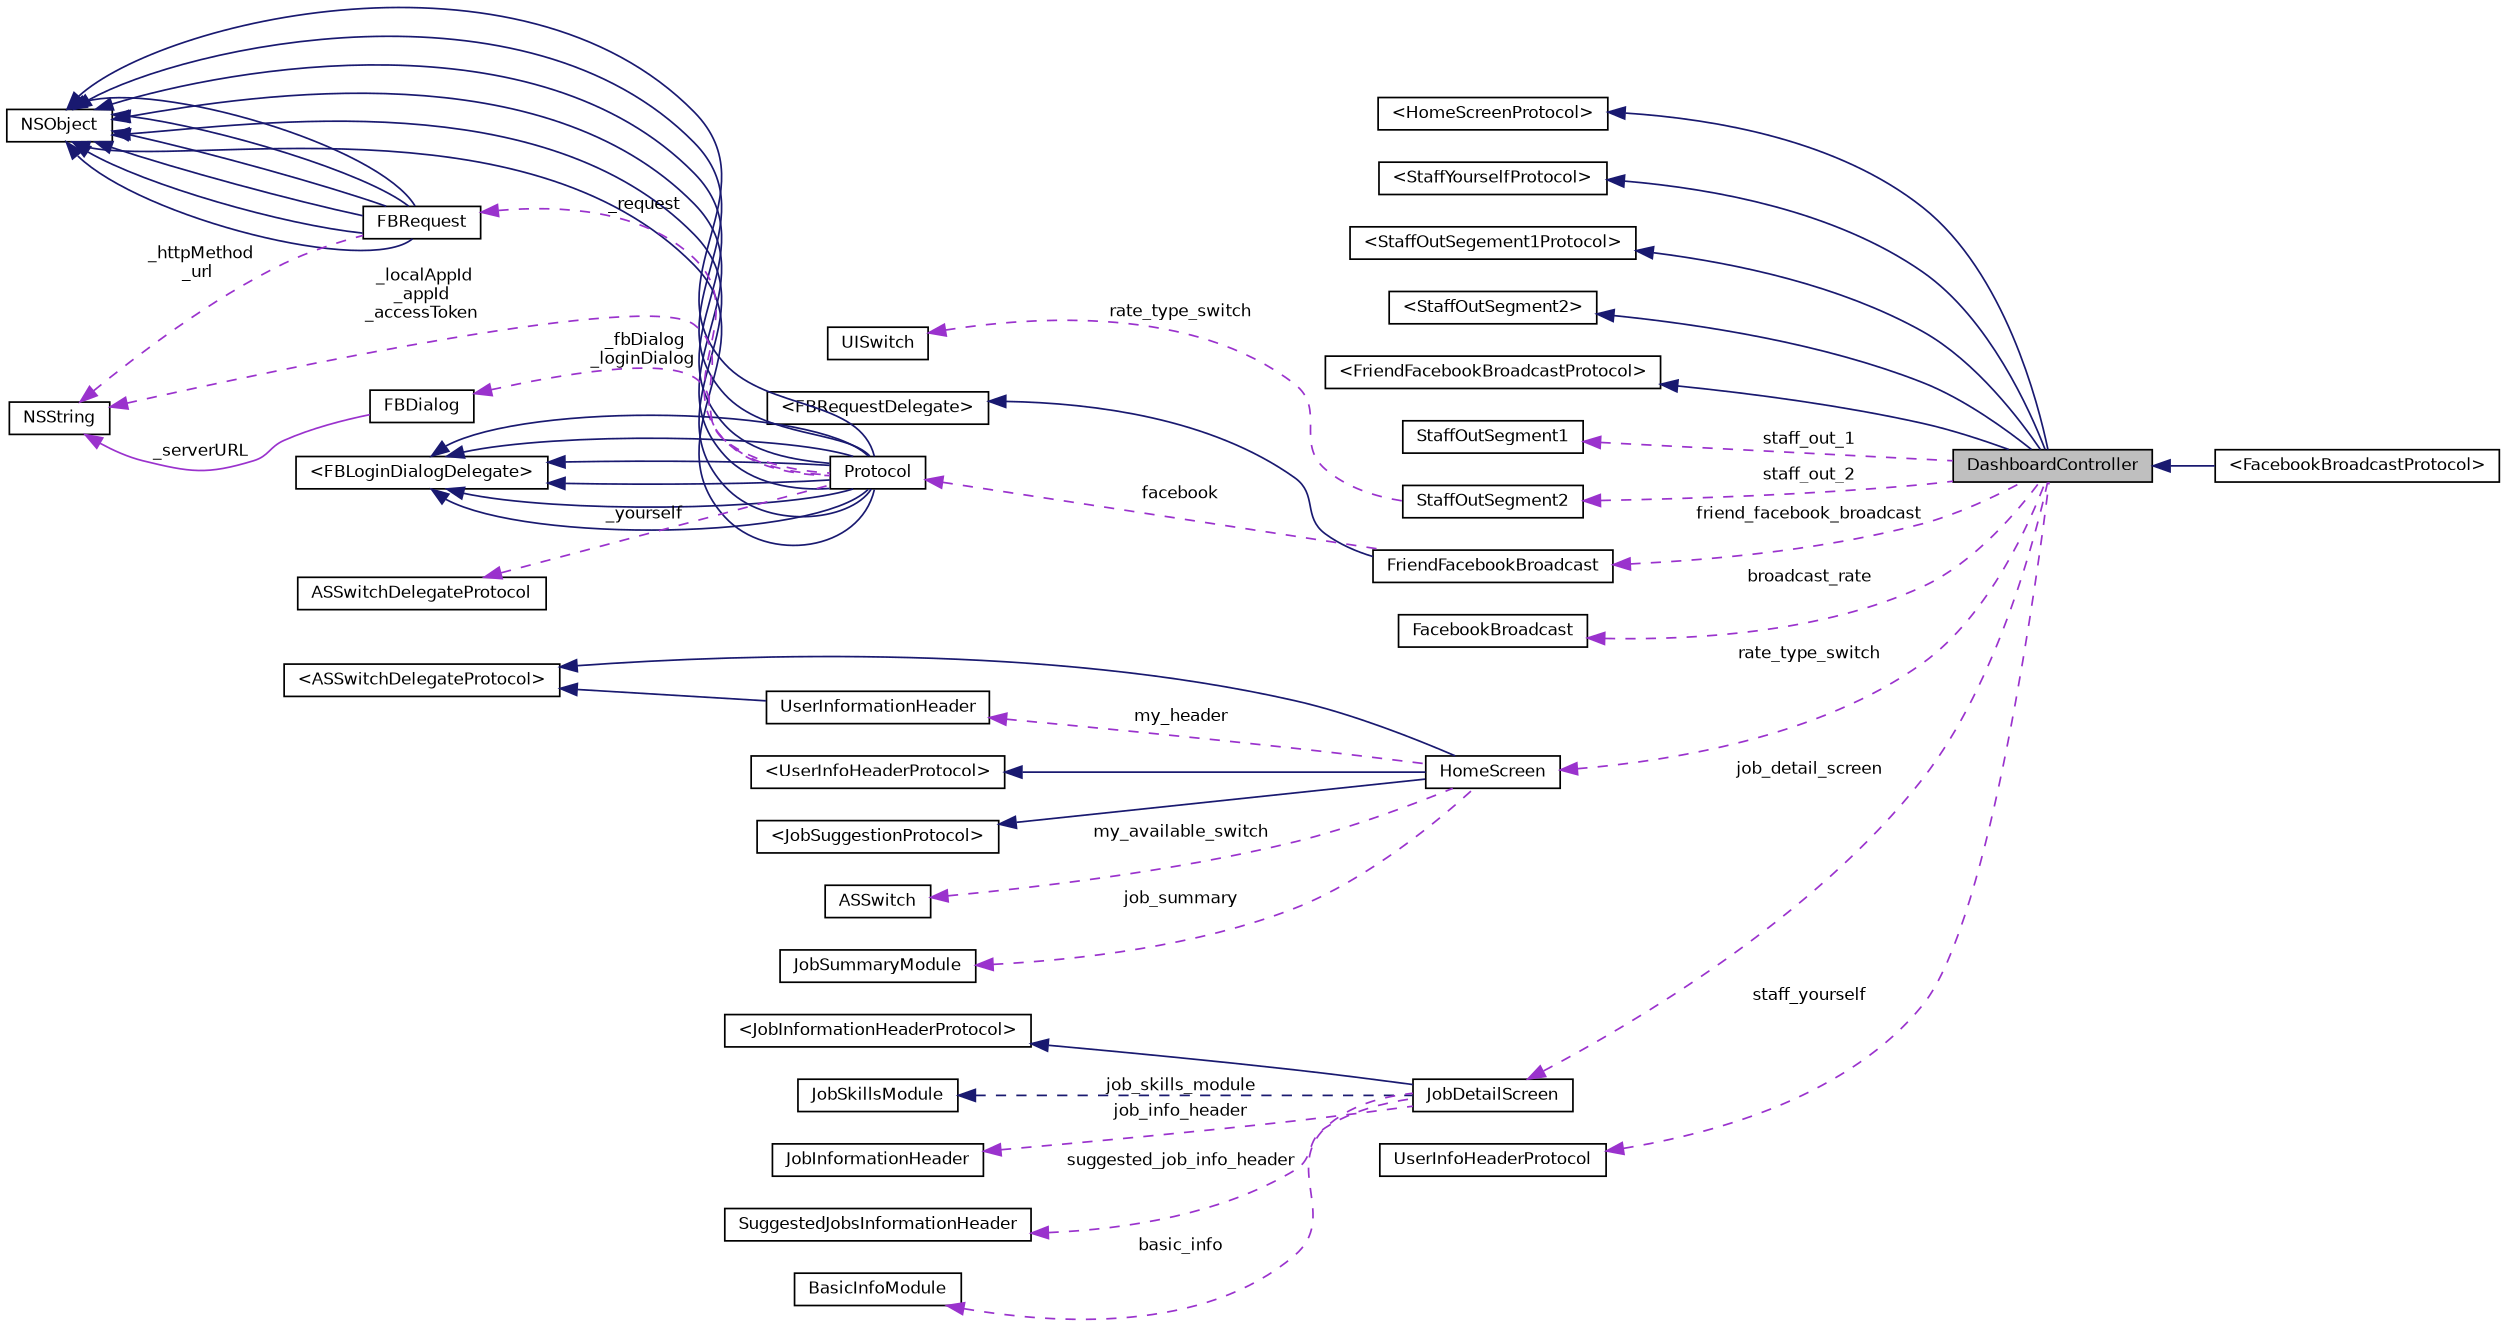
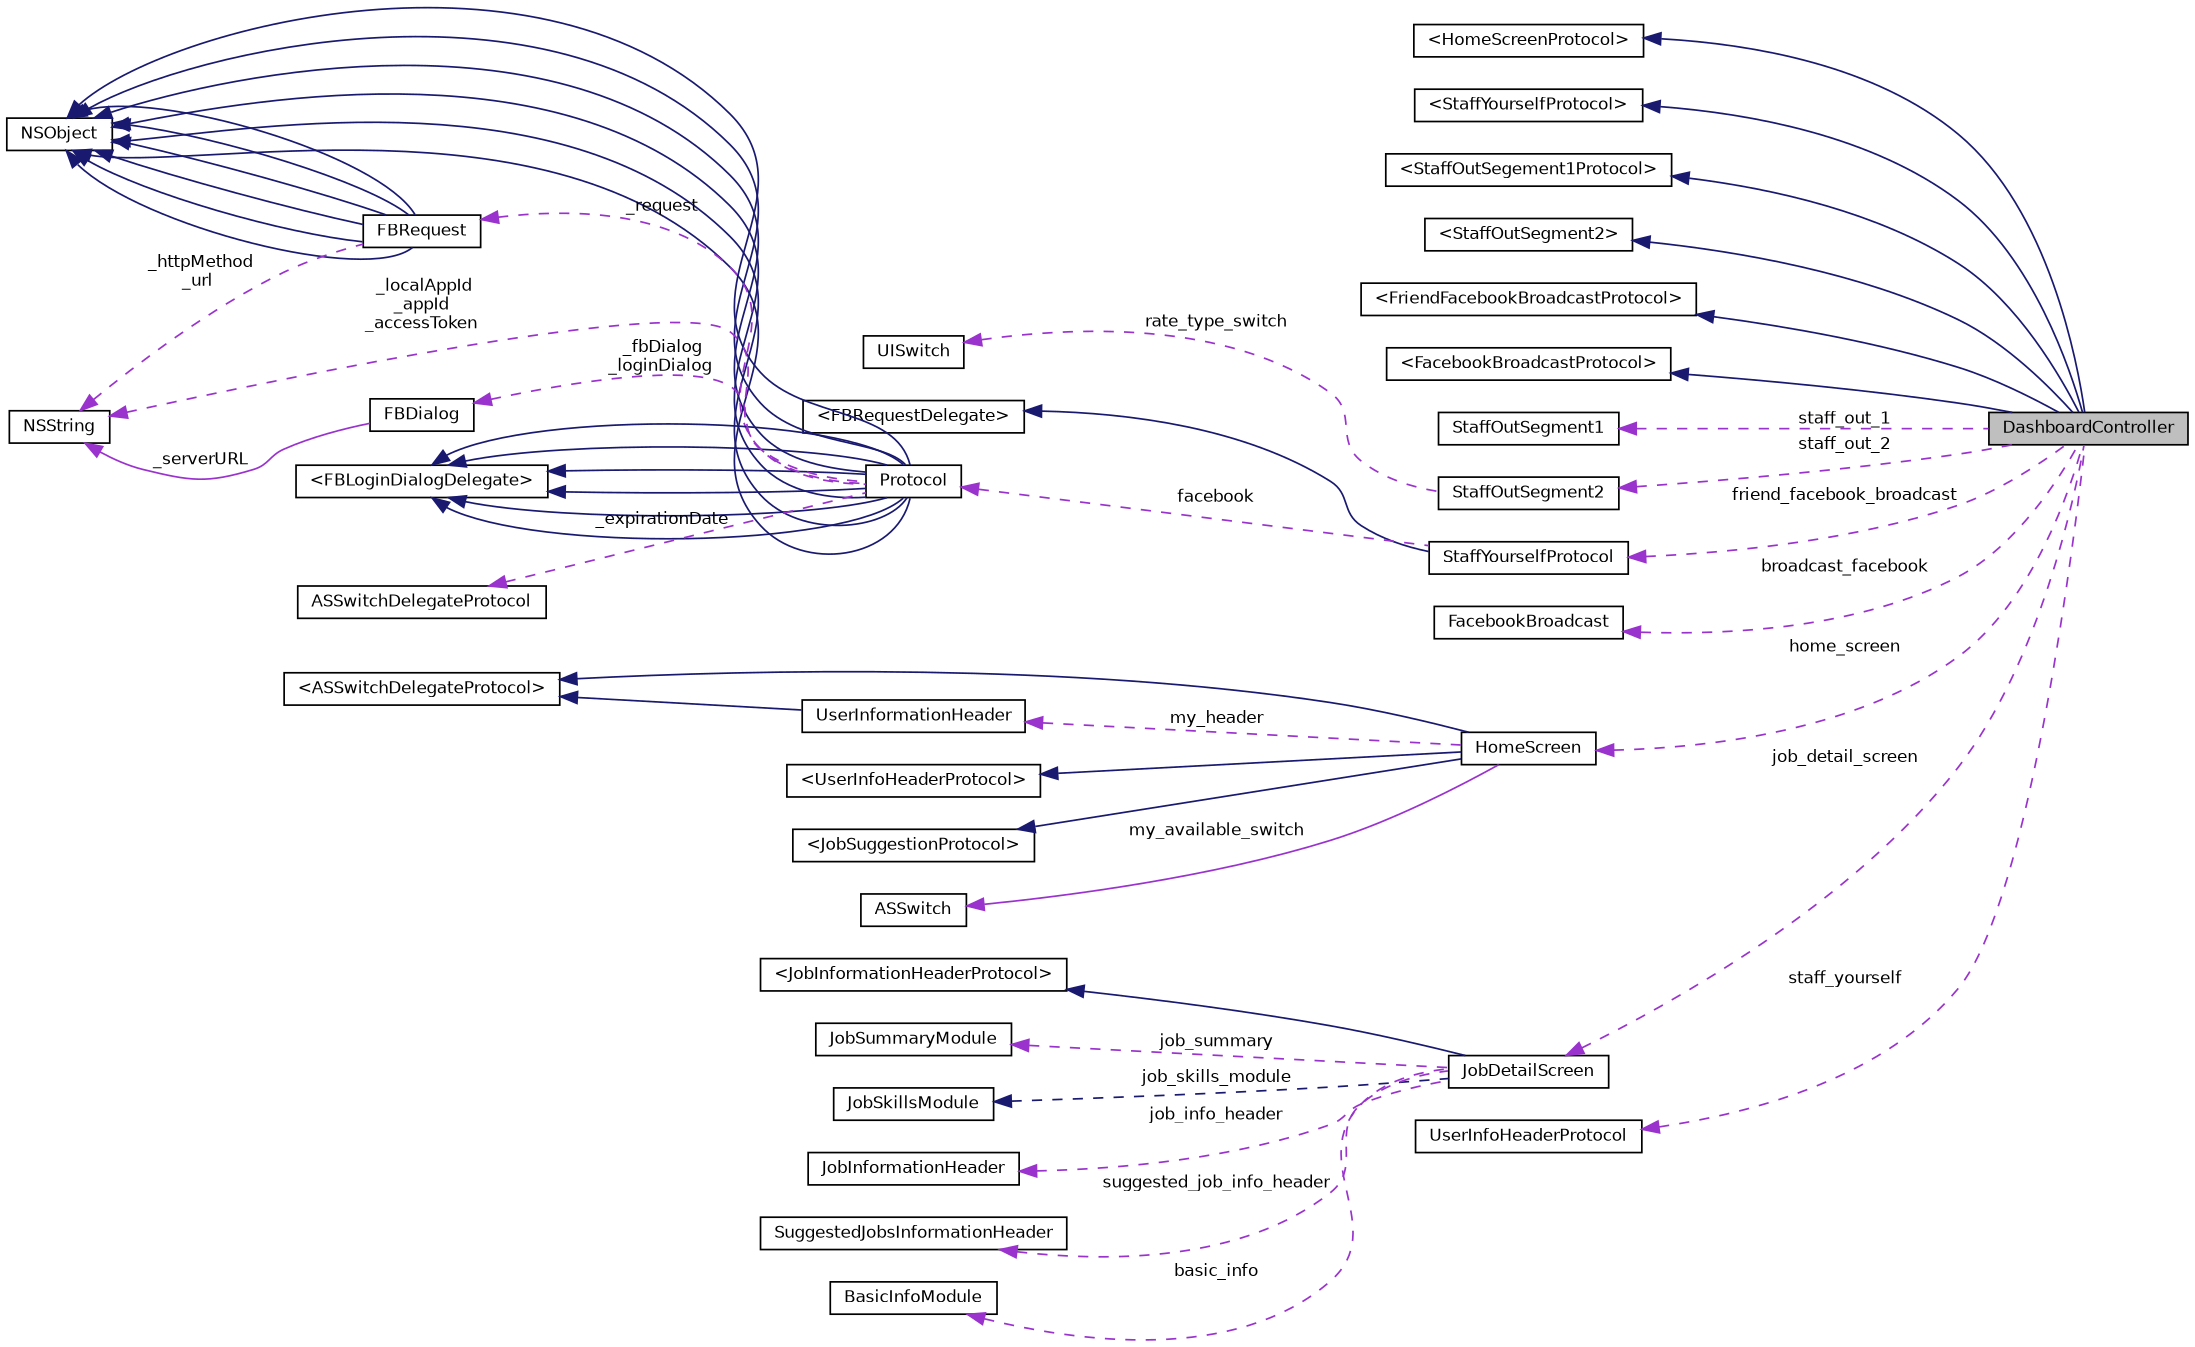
(2193, 466) -> (1851, 390)
(642, 514) -> (660, 520)
(1493, 566) -> (1529, 558)
(1807, 577) -> (1843, 567)
(1807, 654) -> (1843, 647)
(1205, 861) -> (1249, 862)
(1252, 923) -> (1239, 1057)
